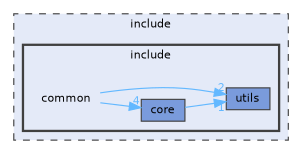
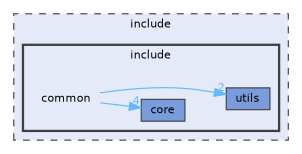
(200, 105) -> none
